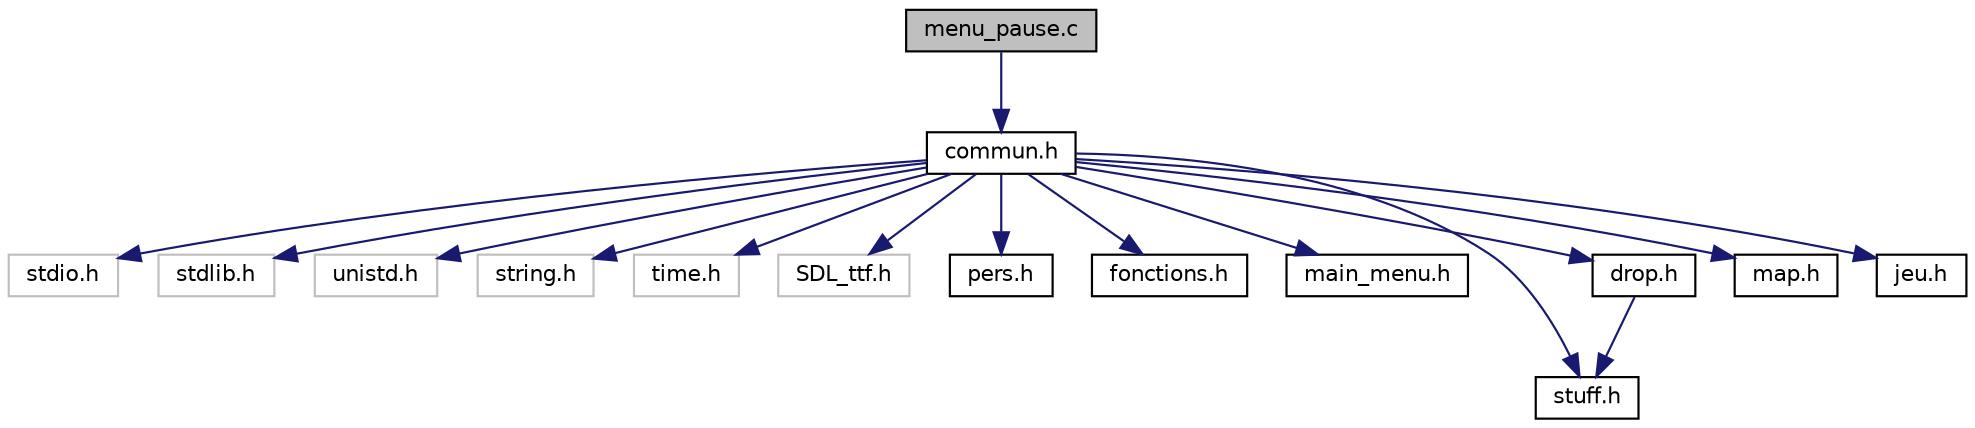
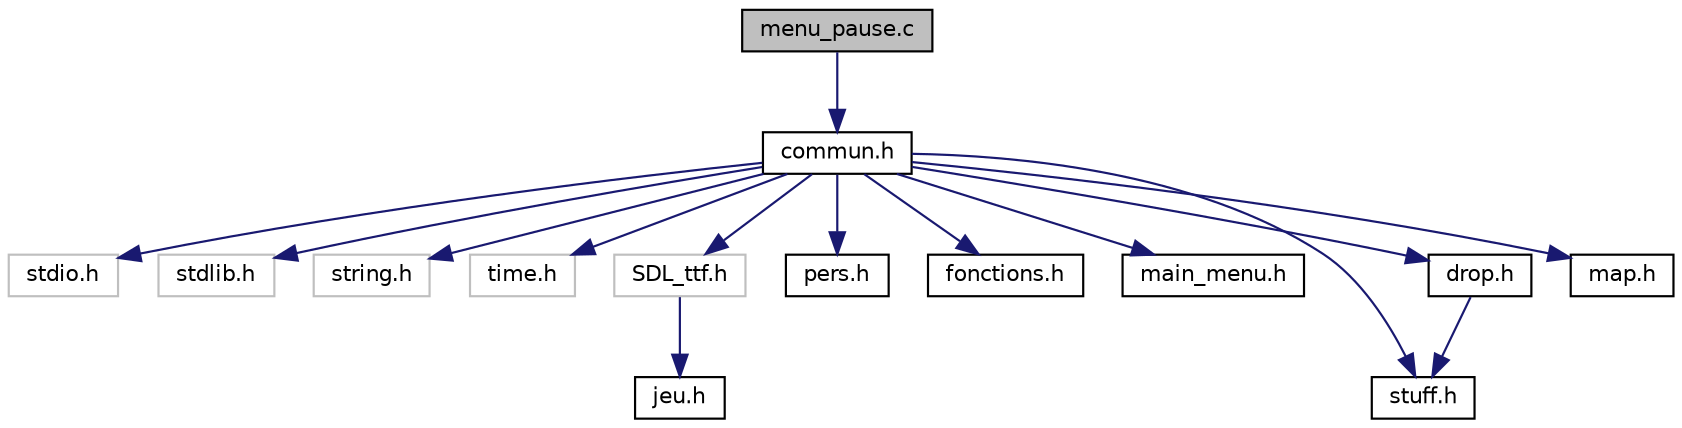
(1466, 193) -> (680, 326)
(376, 275) -> none
